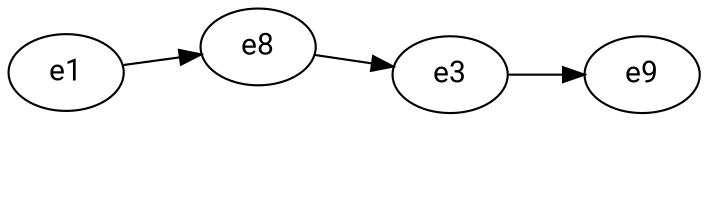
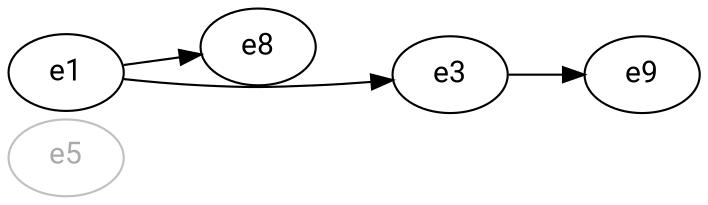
(343, 59) -> (247, 87)
none -> (66, 158)
